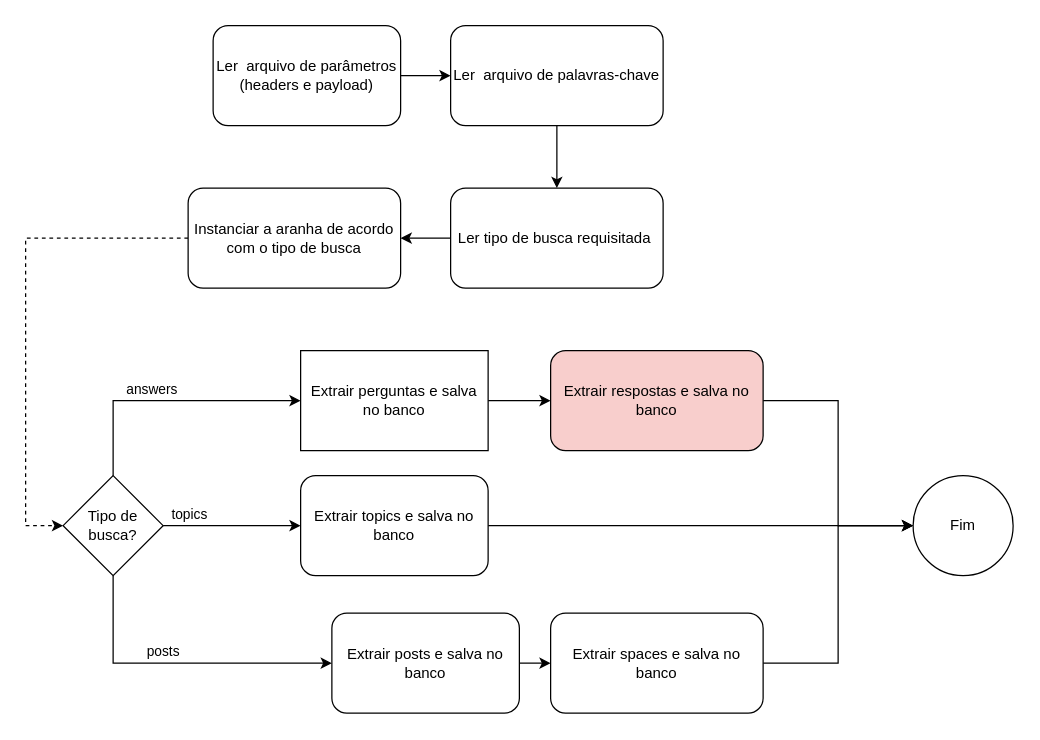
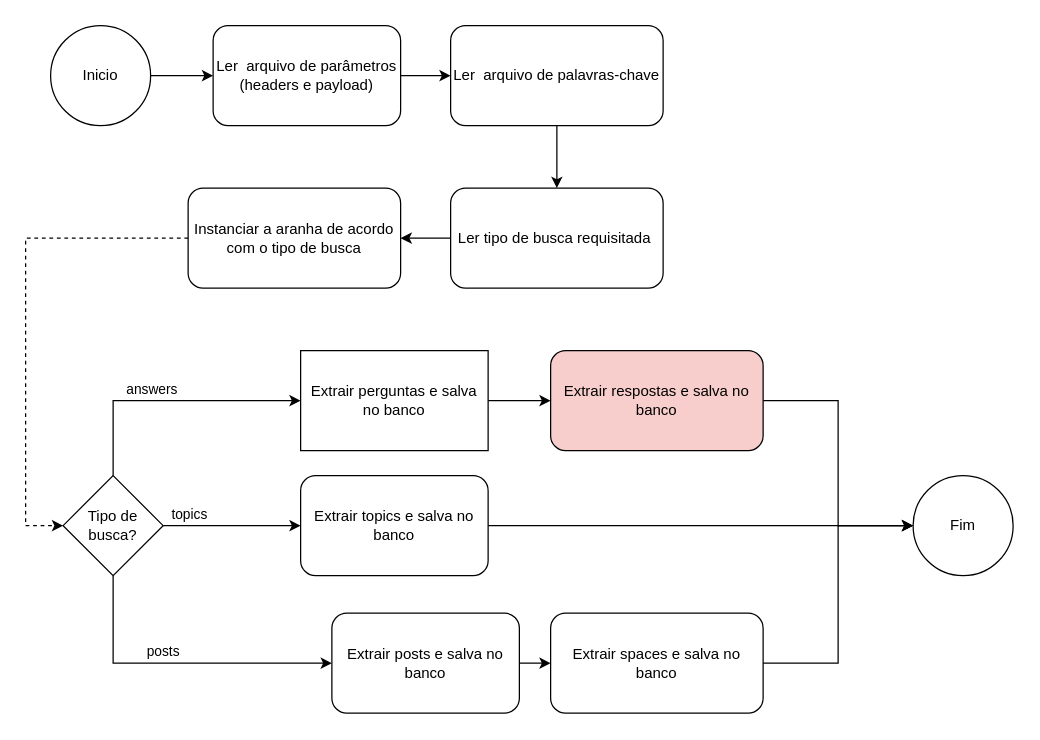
none -> (101, 76)
none -> (178, 76)
